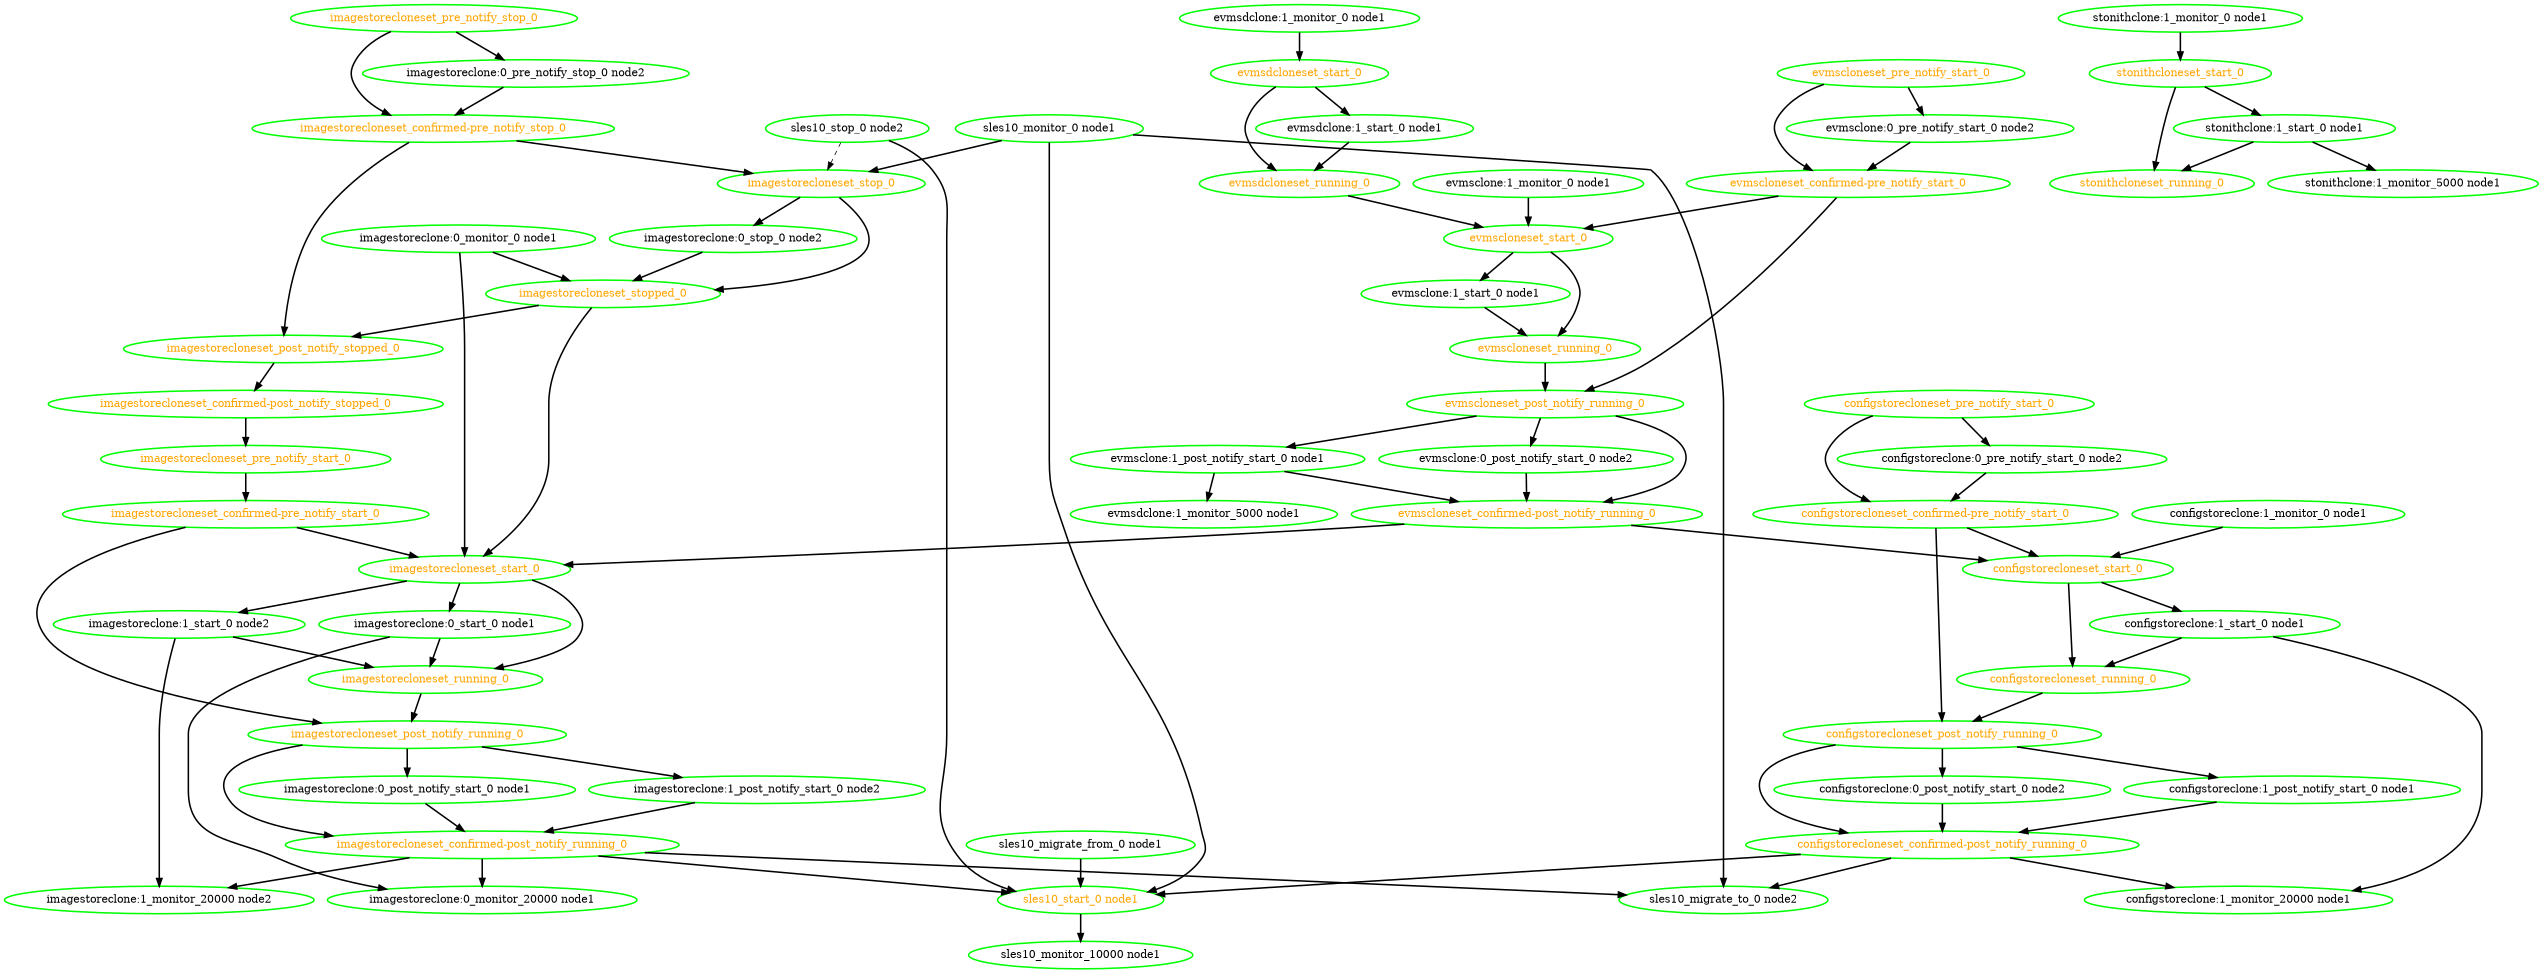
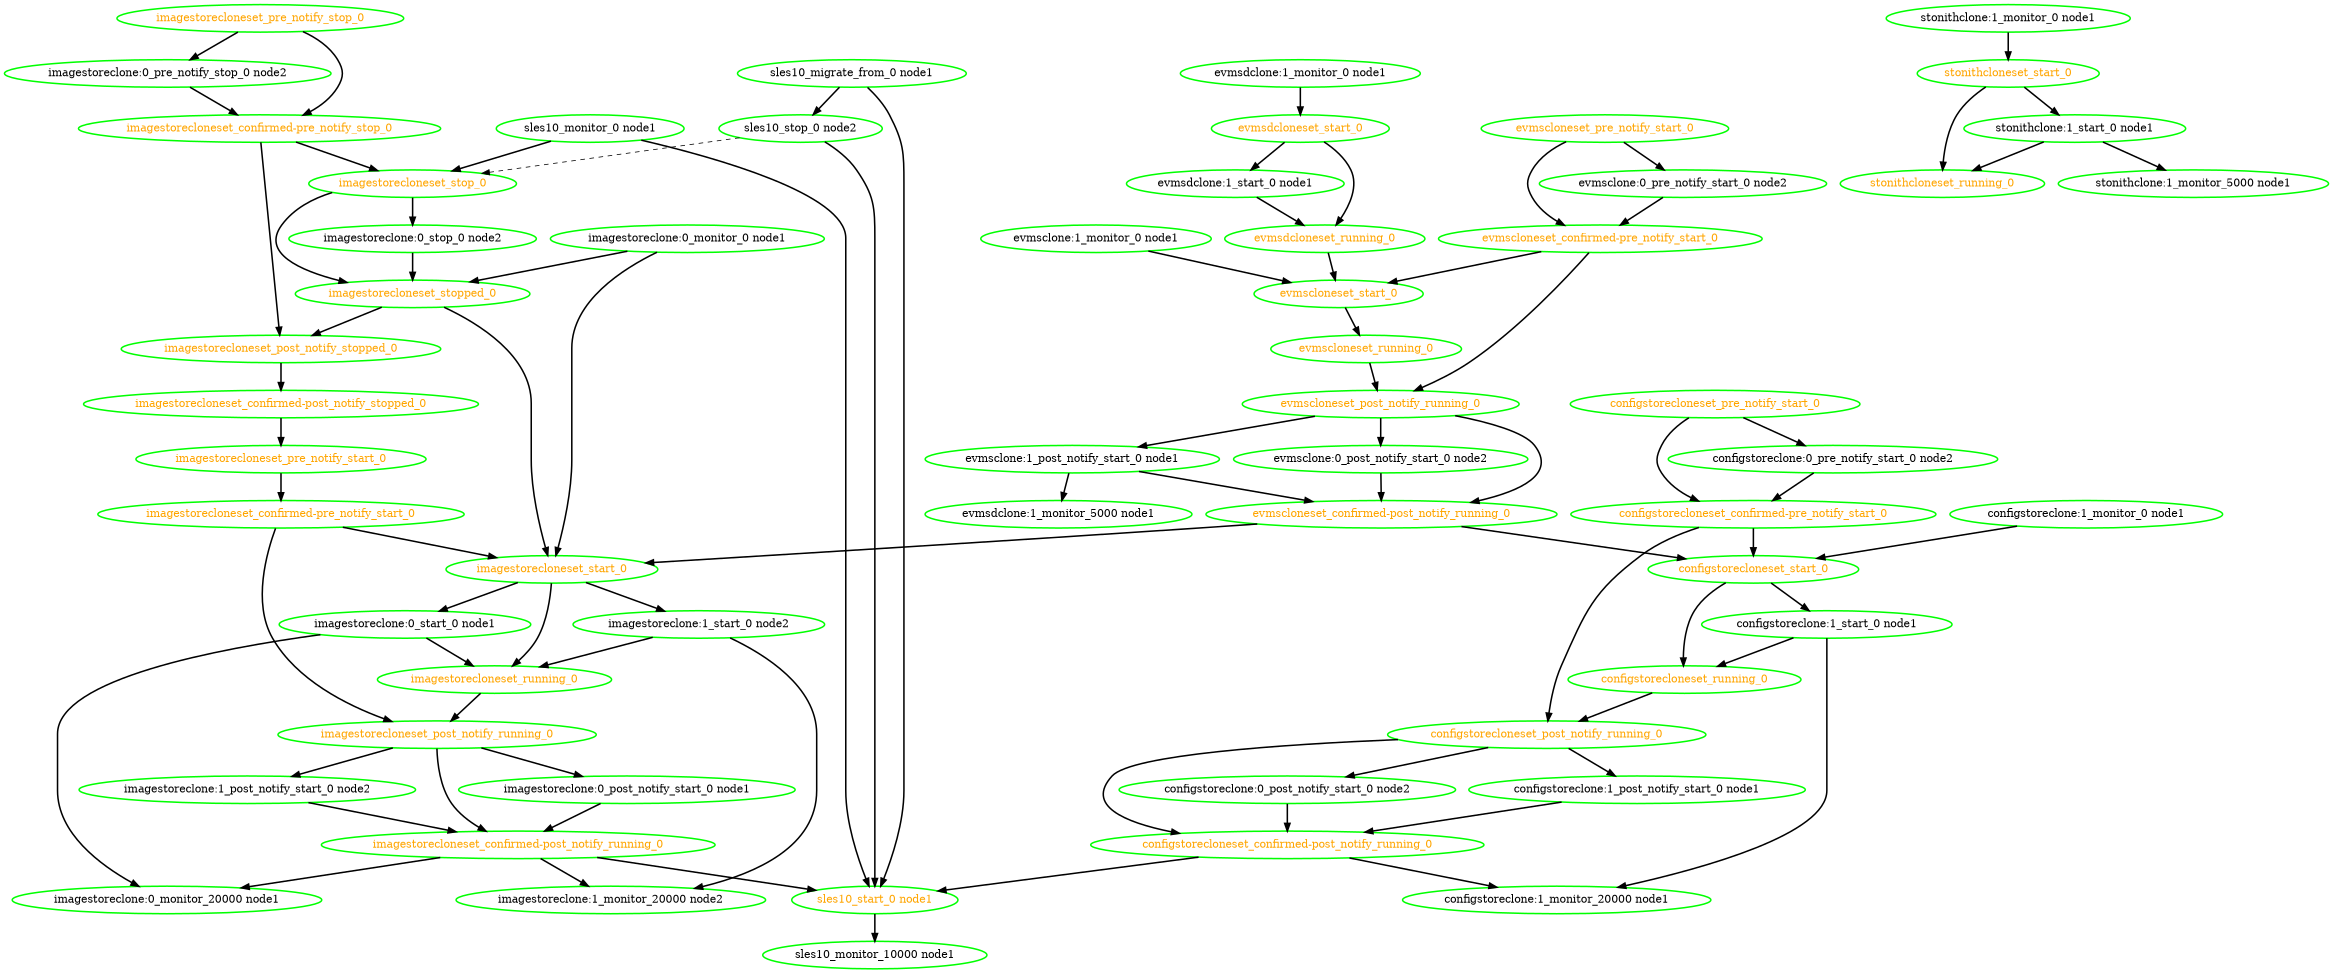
none -> (829, 98)
(1466, 294) -> none
(1723, 900) -> none
